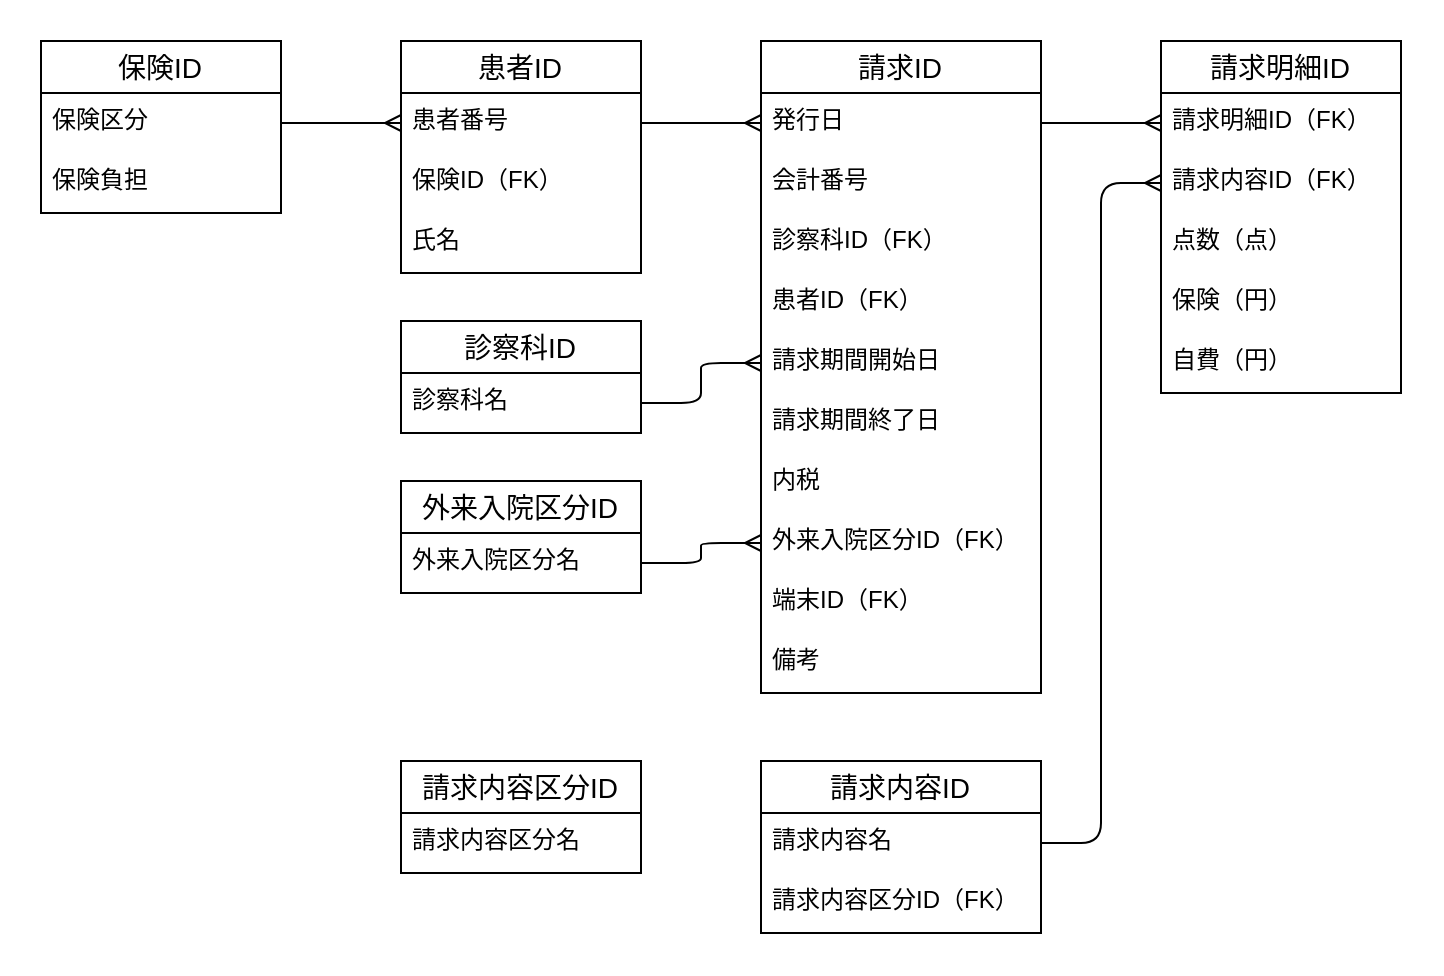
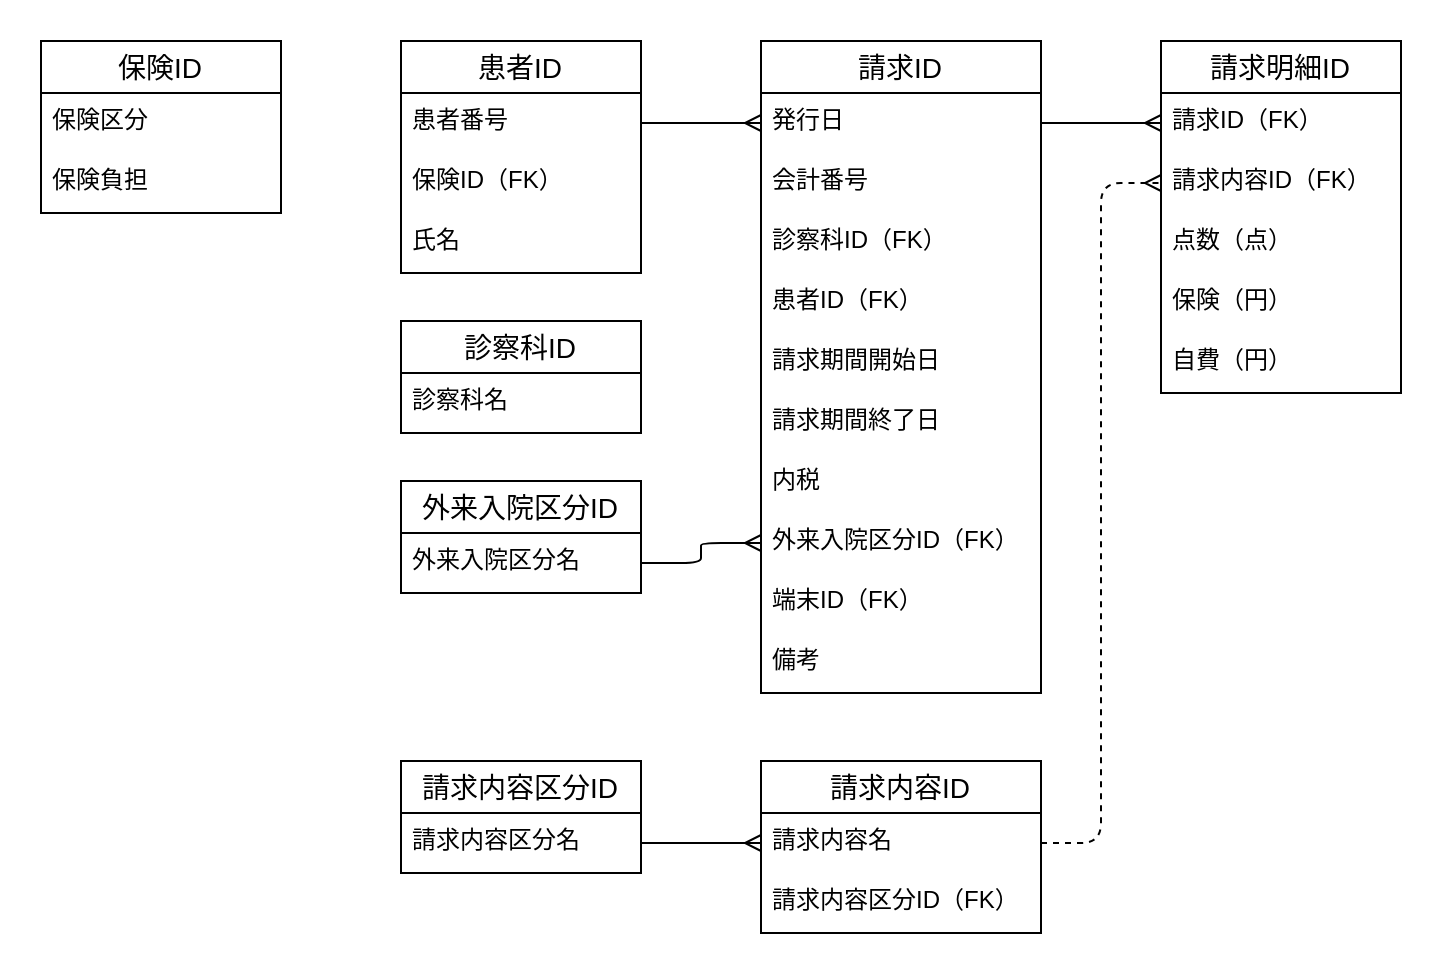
(1271, 120) -> (1247, 120)
(341, 123) -> none
(701, 383) -> none
(1101, 513) -> (1101, 513)
none -> (701, 843)
